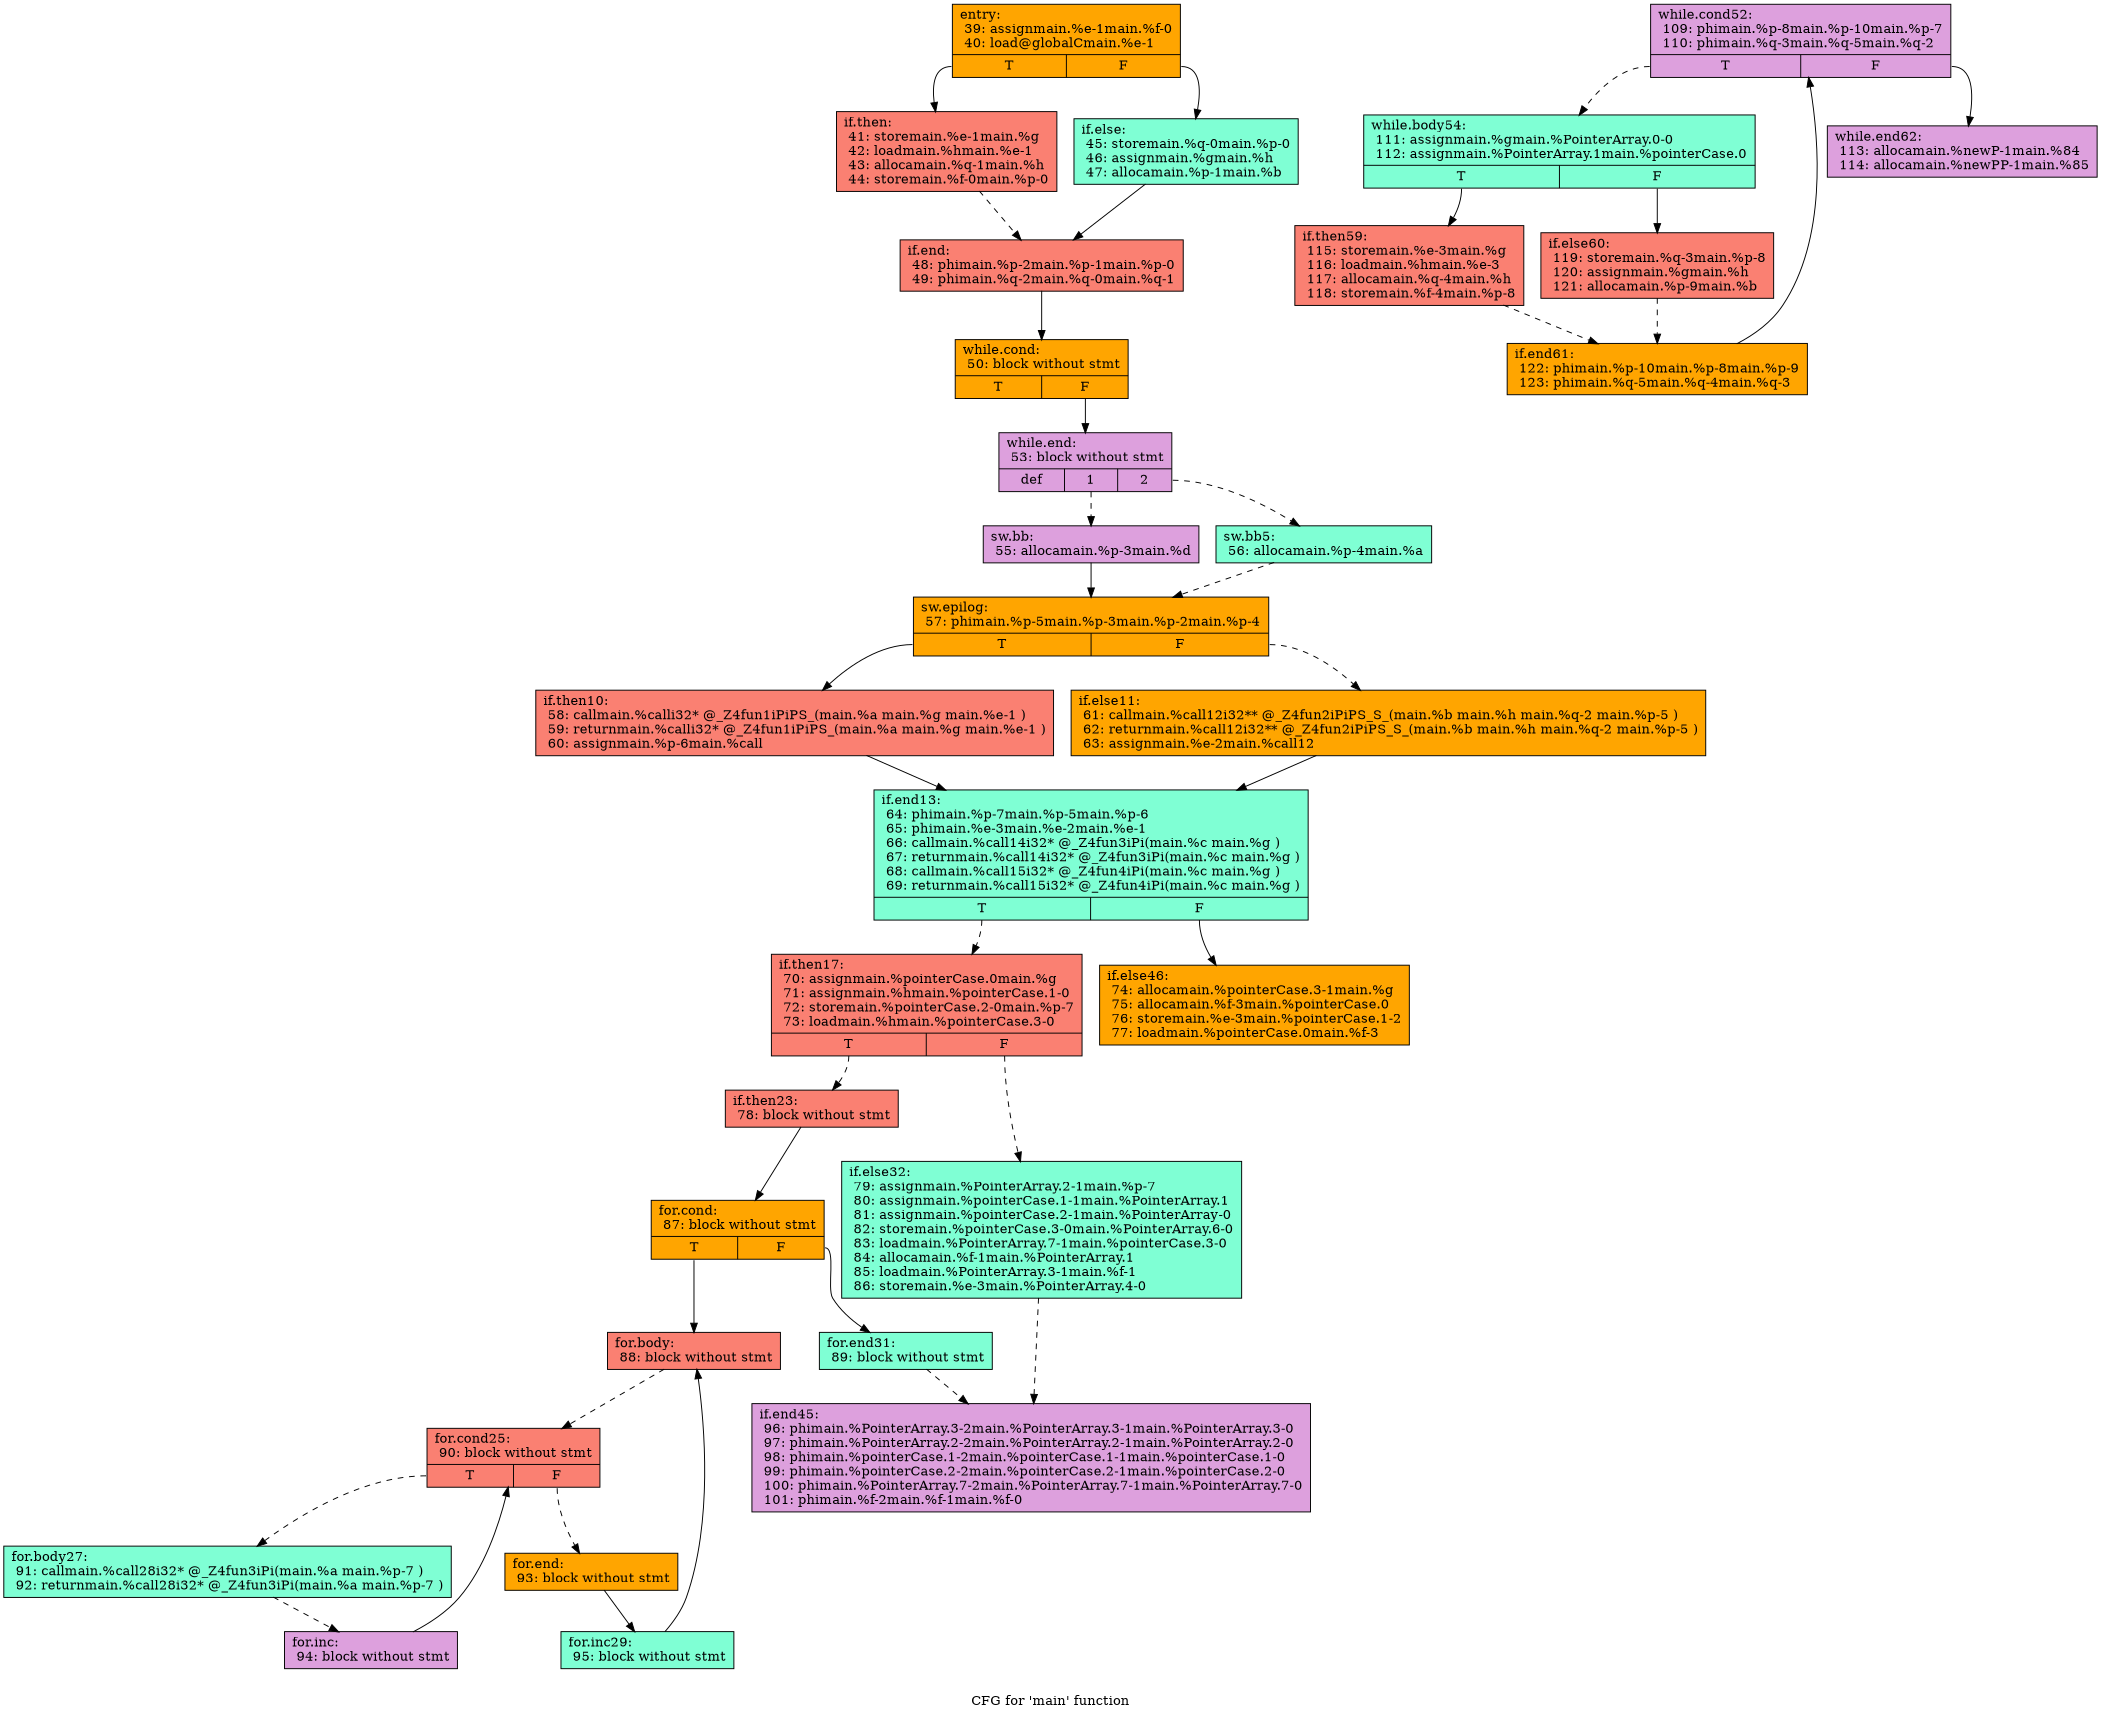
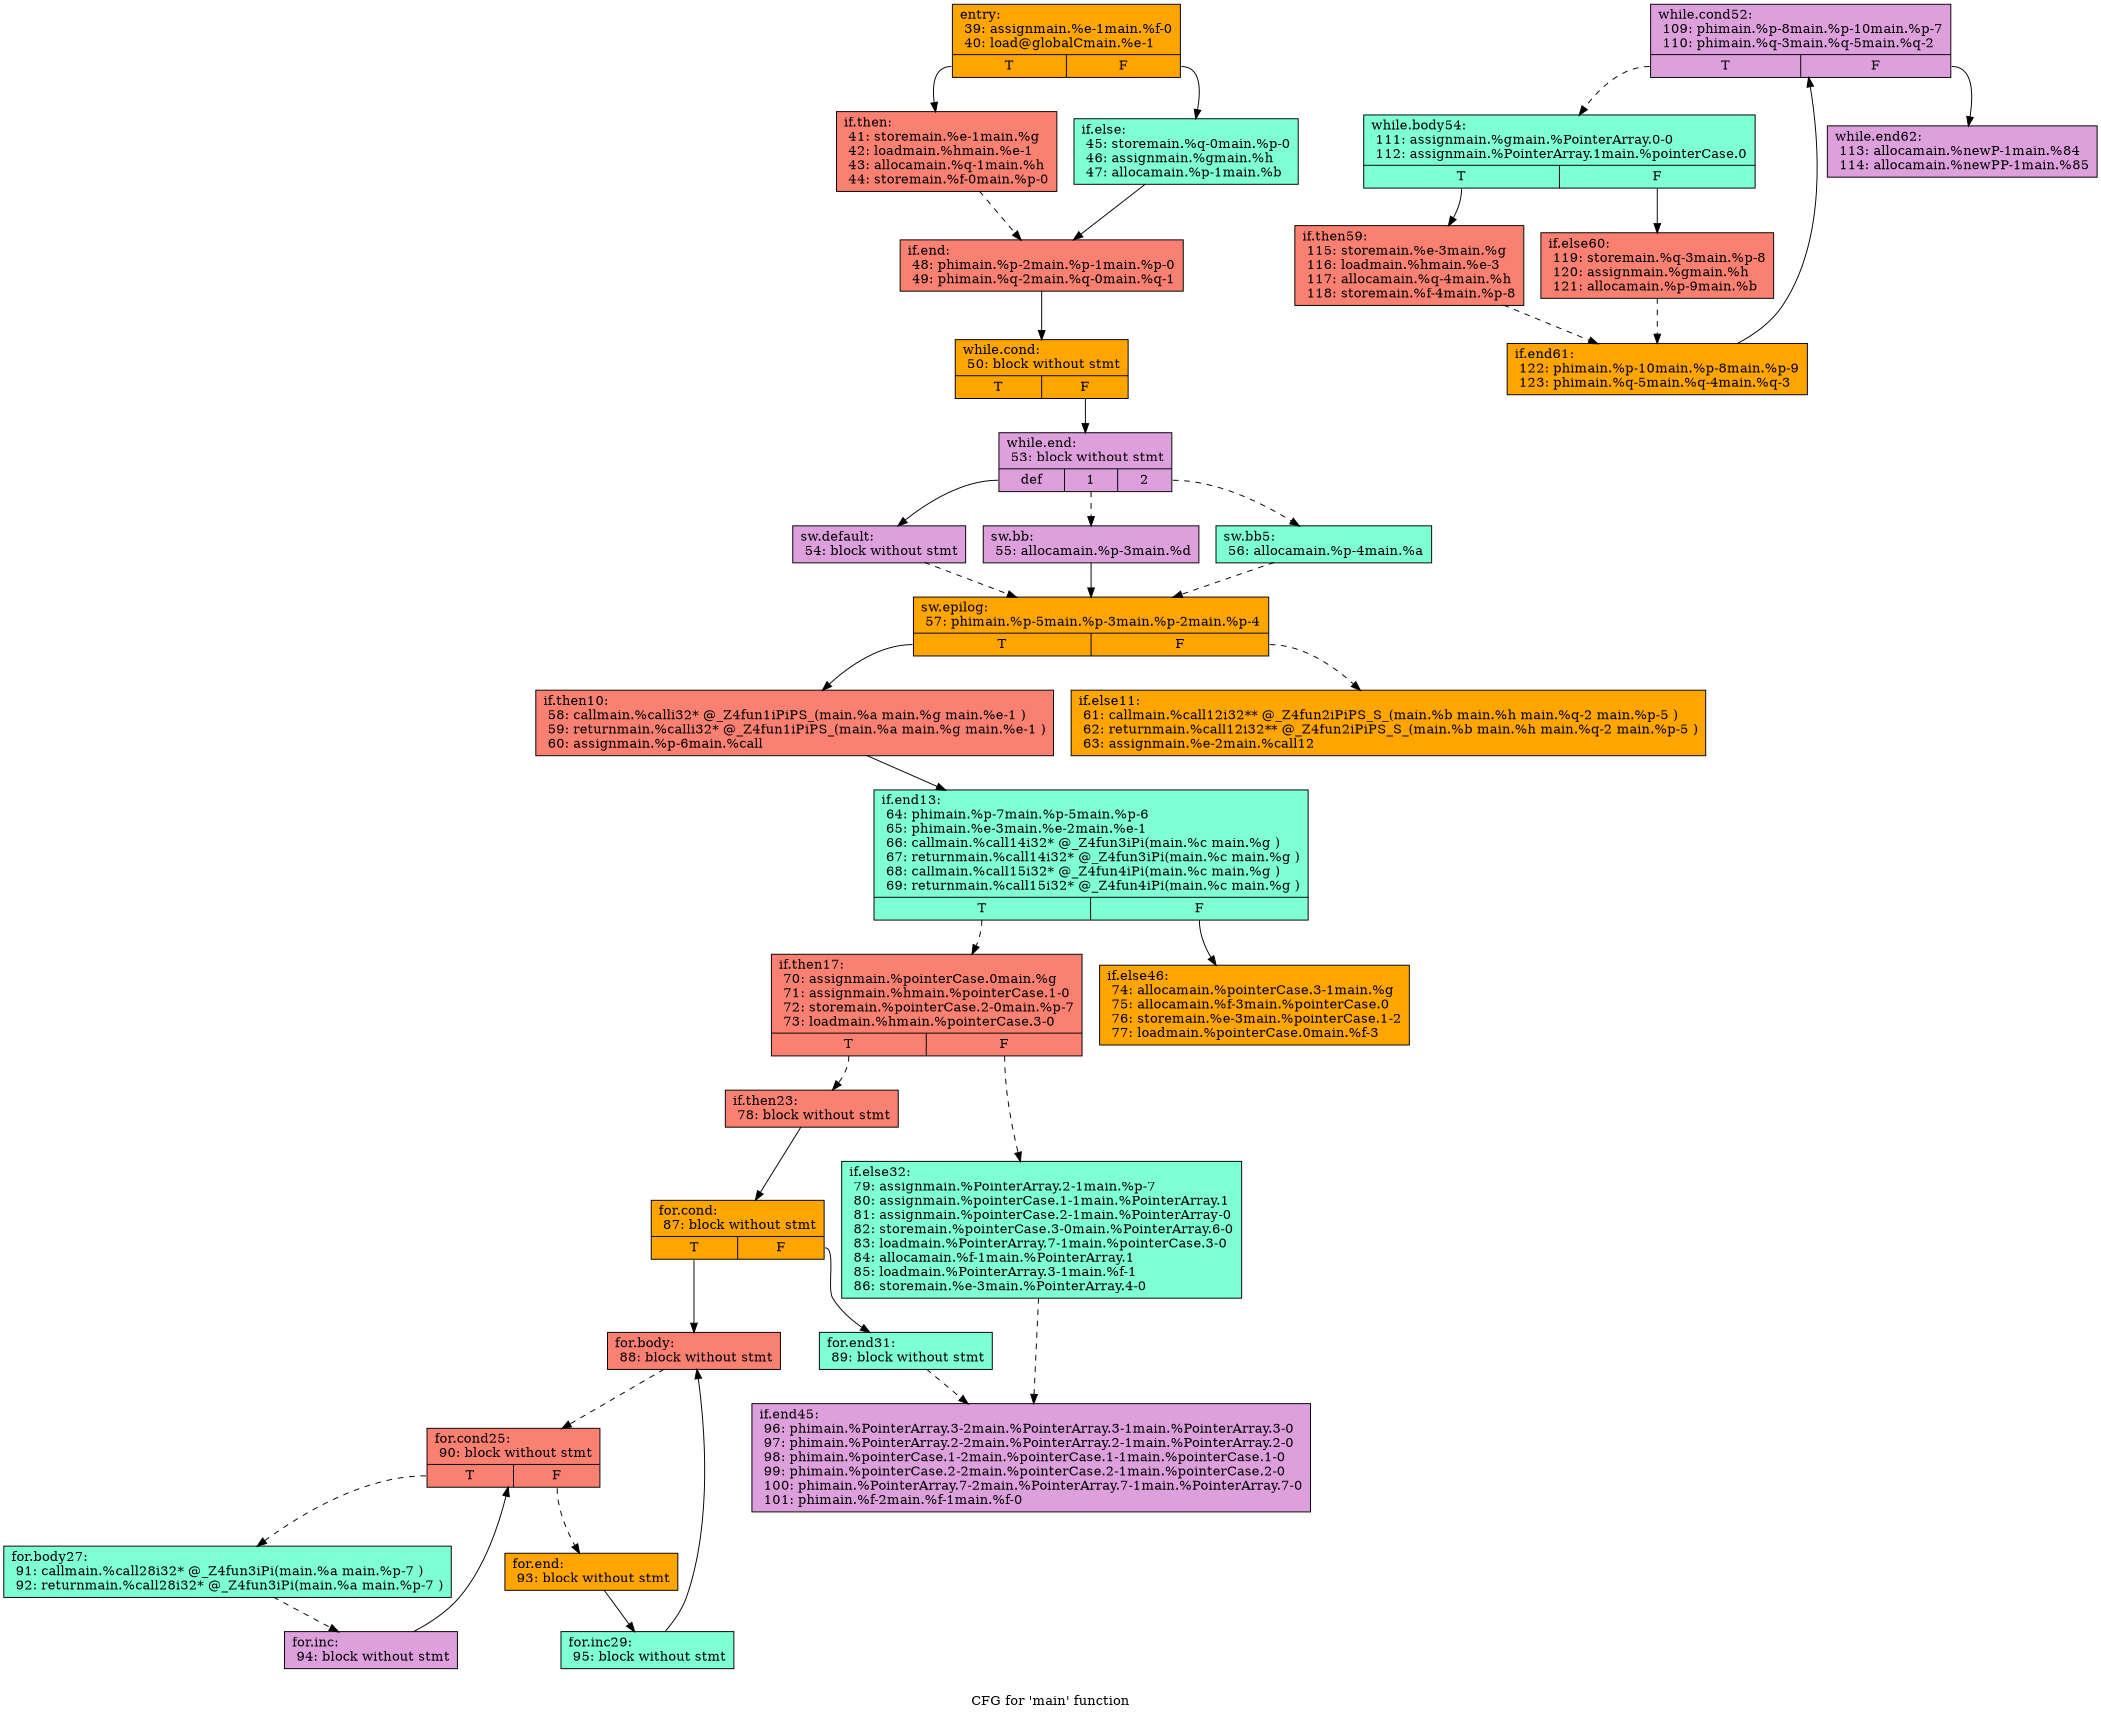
none -> (879, 544)
(1281, 771) -> none
